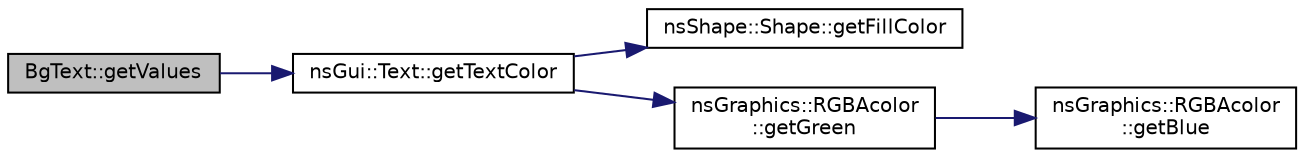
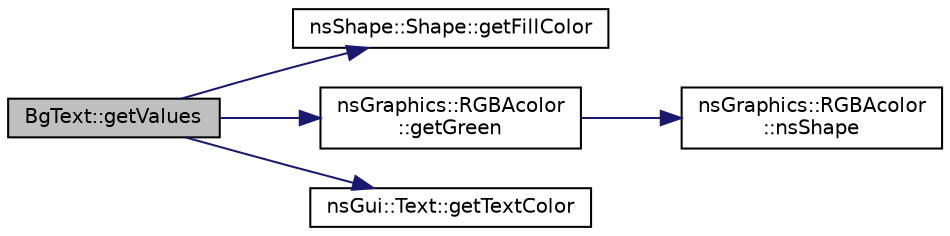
(600, 53) -> (264, 75)
(614, 95) -> (260, 118)
(1166, 118) -> (812, 118)
